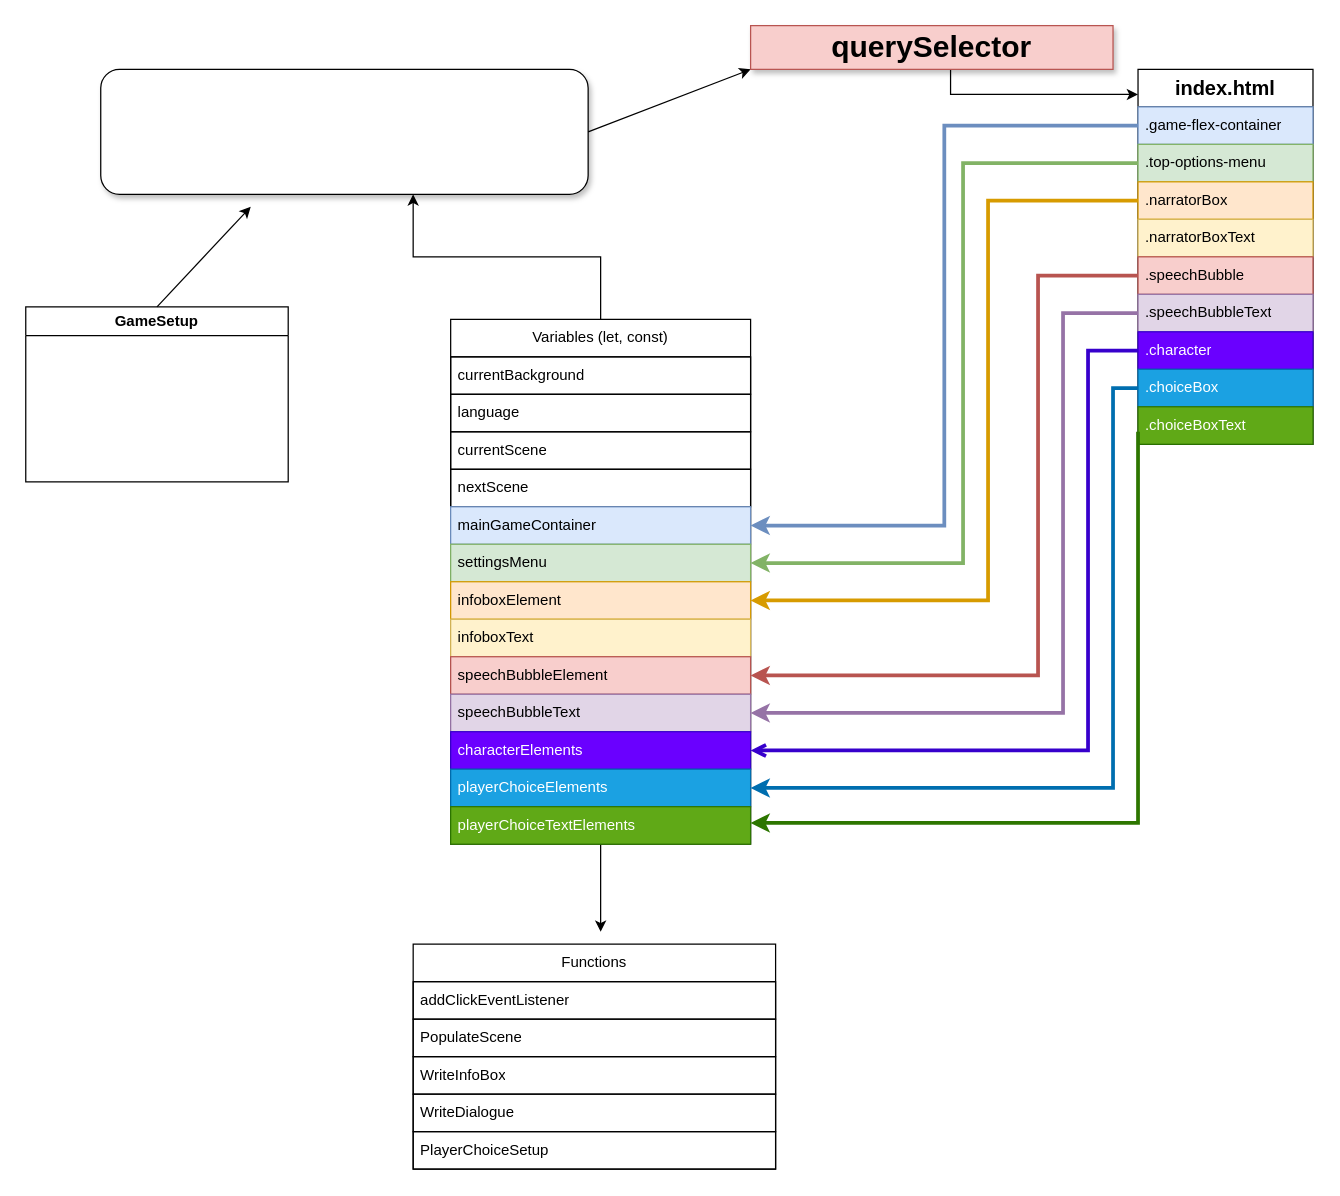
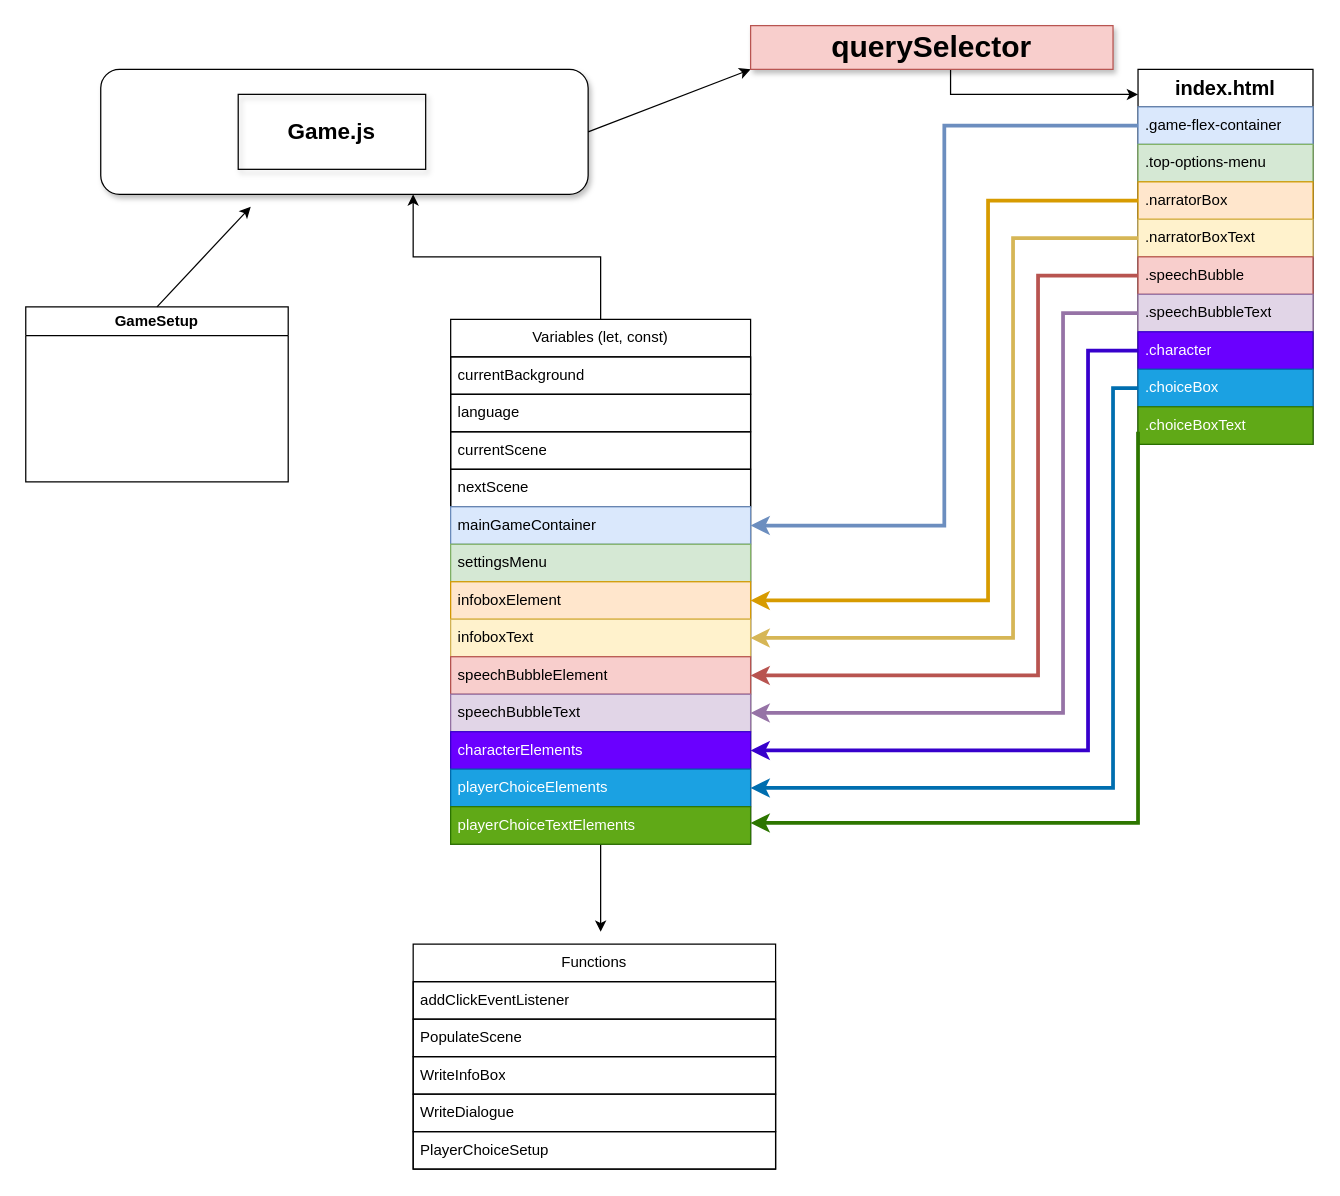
none -> (332, 132)
(963, 376) -> none
none -> (1013, 501)
(765, 751) -> (766, 751)
